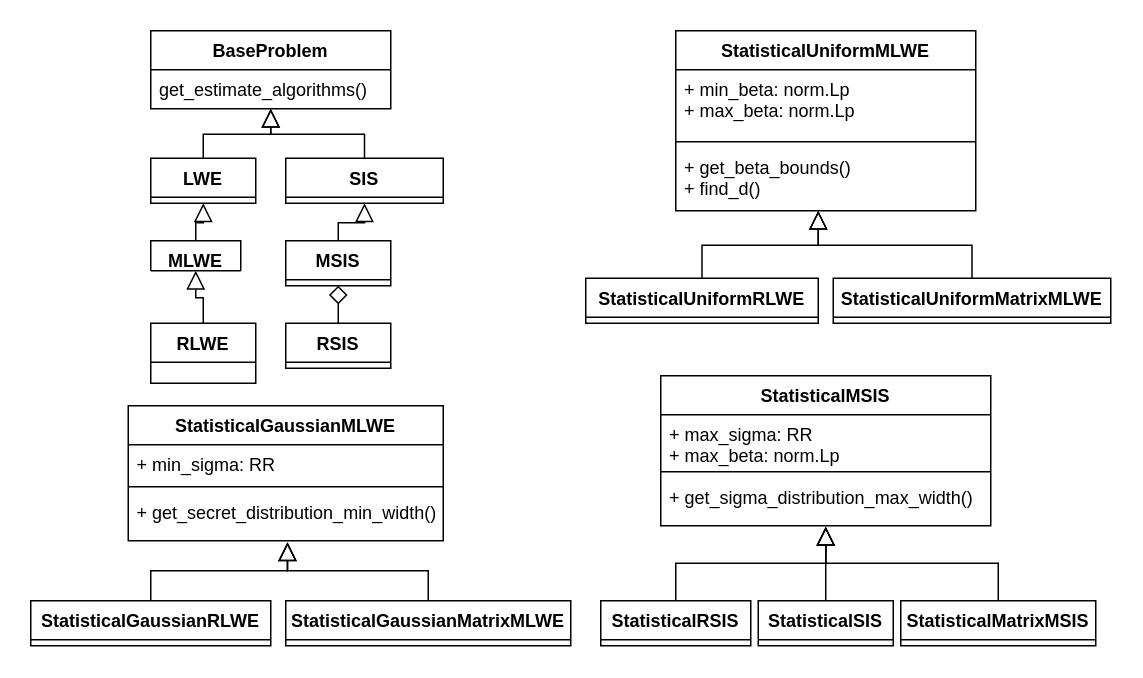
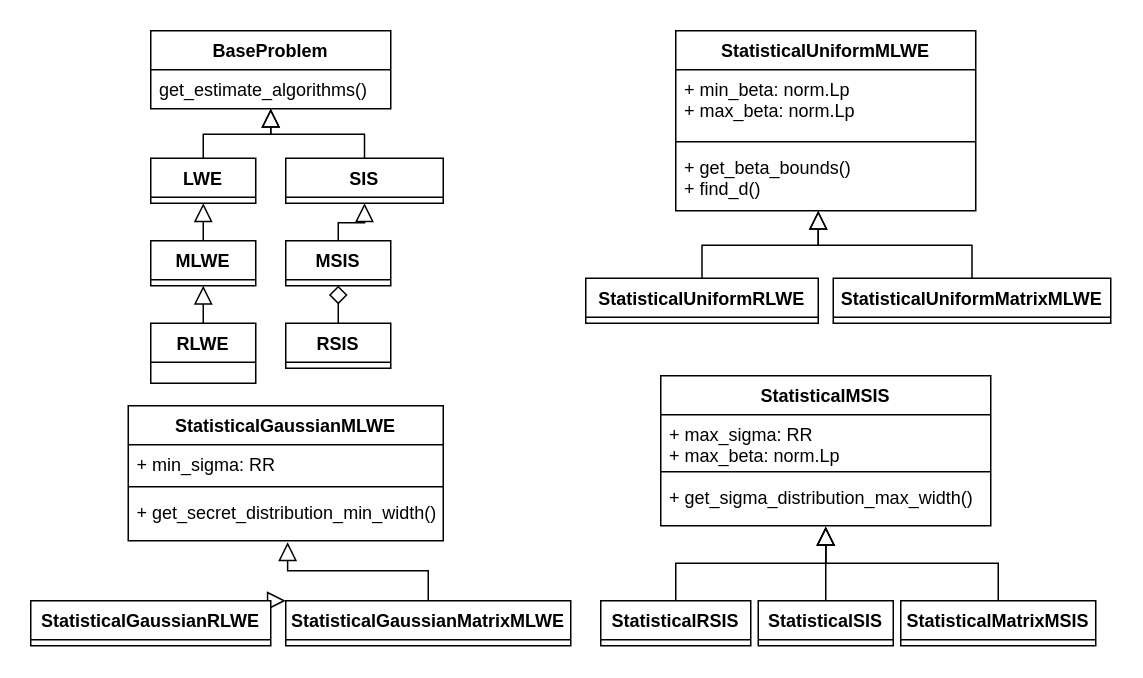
(196, 256) -> (203, 263)
(203, 571) -> (266, 601)
